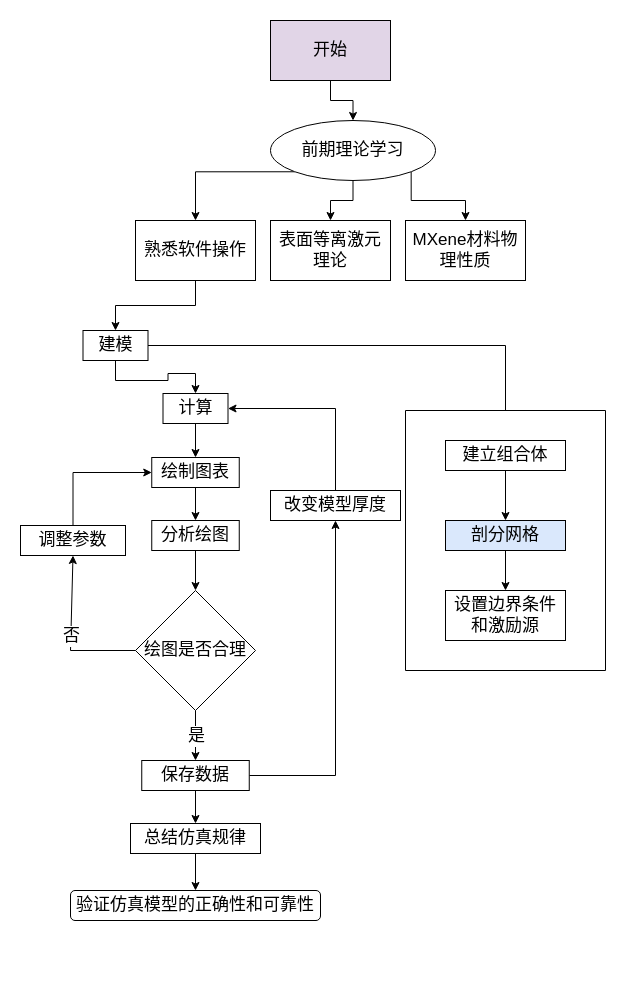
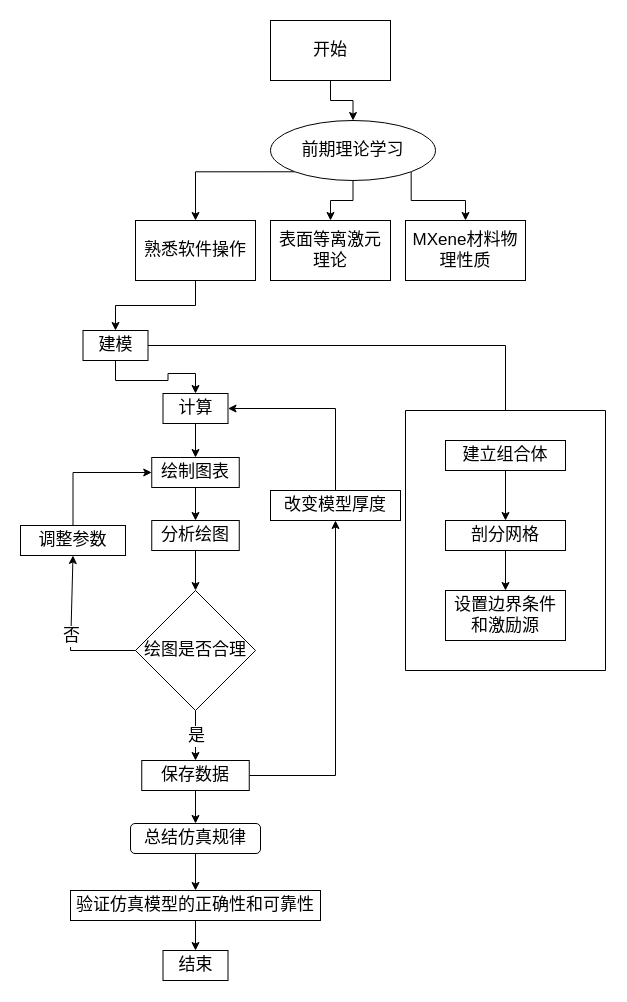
(331, 51) -> (331, 51)
(506, 536) -> (506, 536)
(196, 839) -> (196, 839)
(196, 906) -> (196, 906)
none -> (196, 932)
none -> (196, 966)
